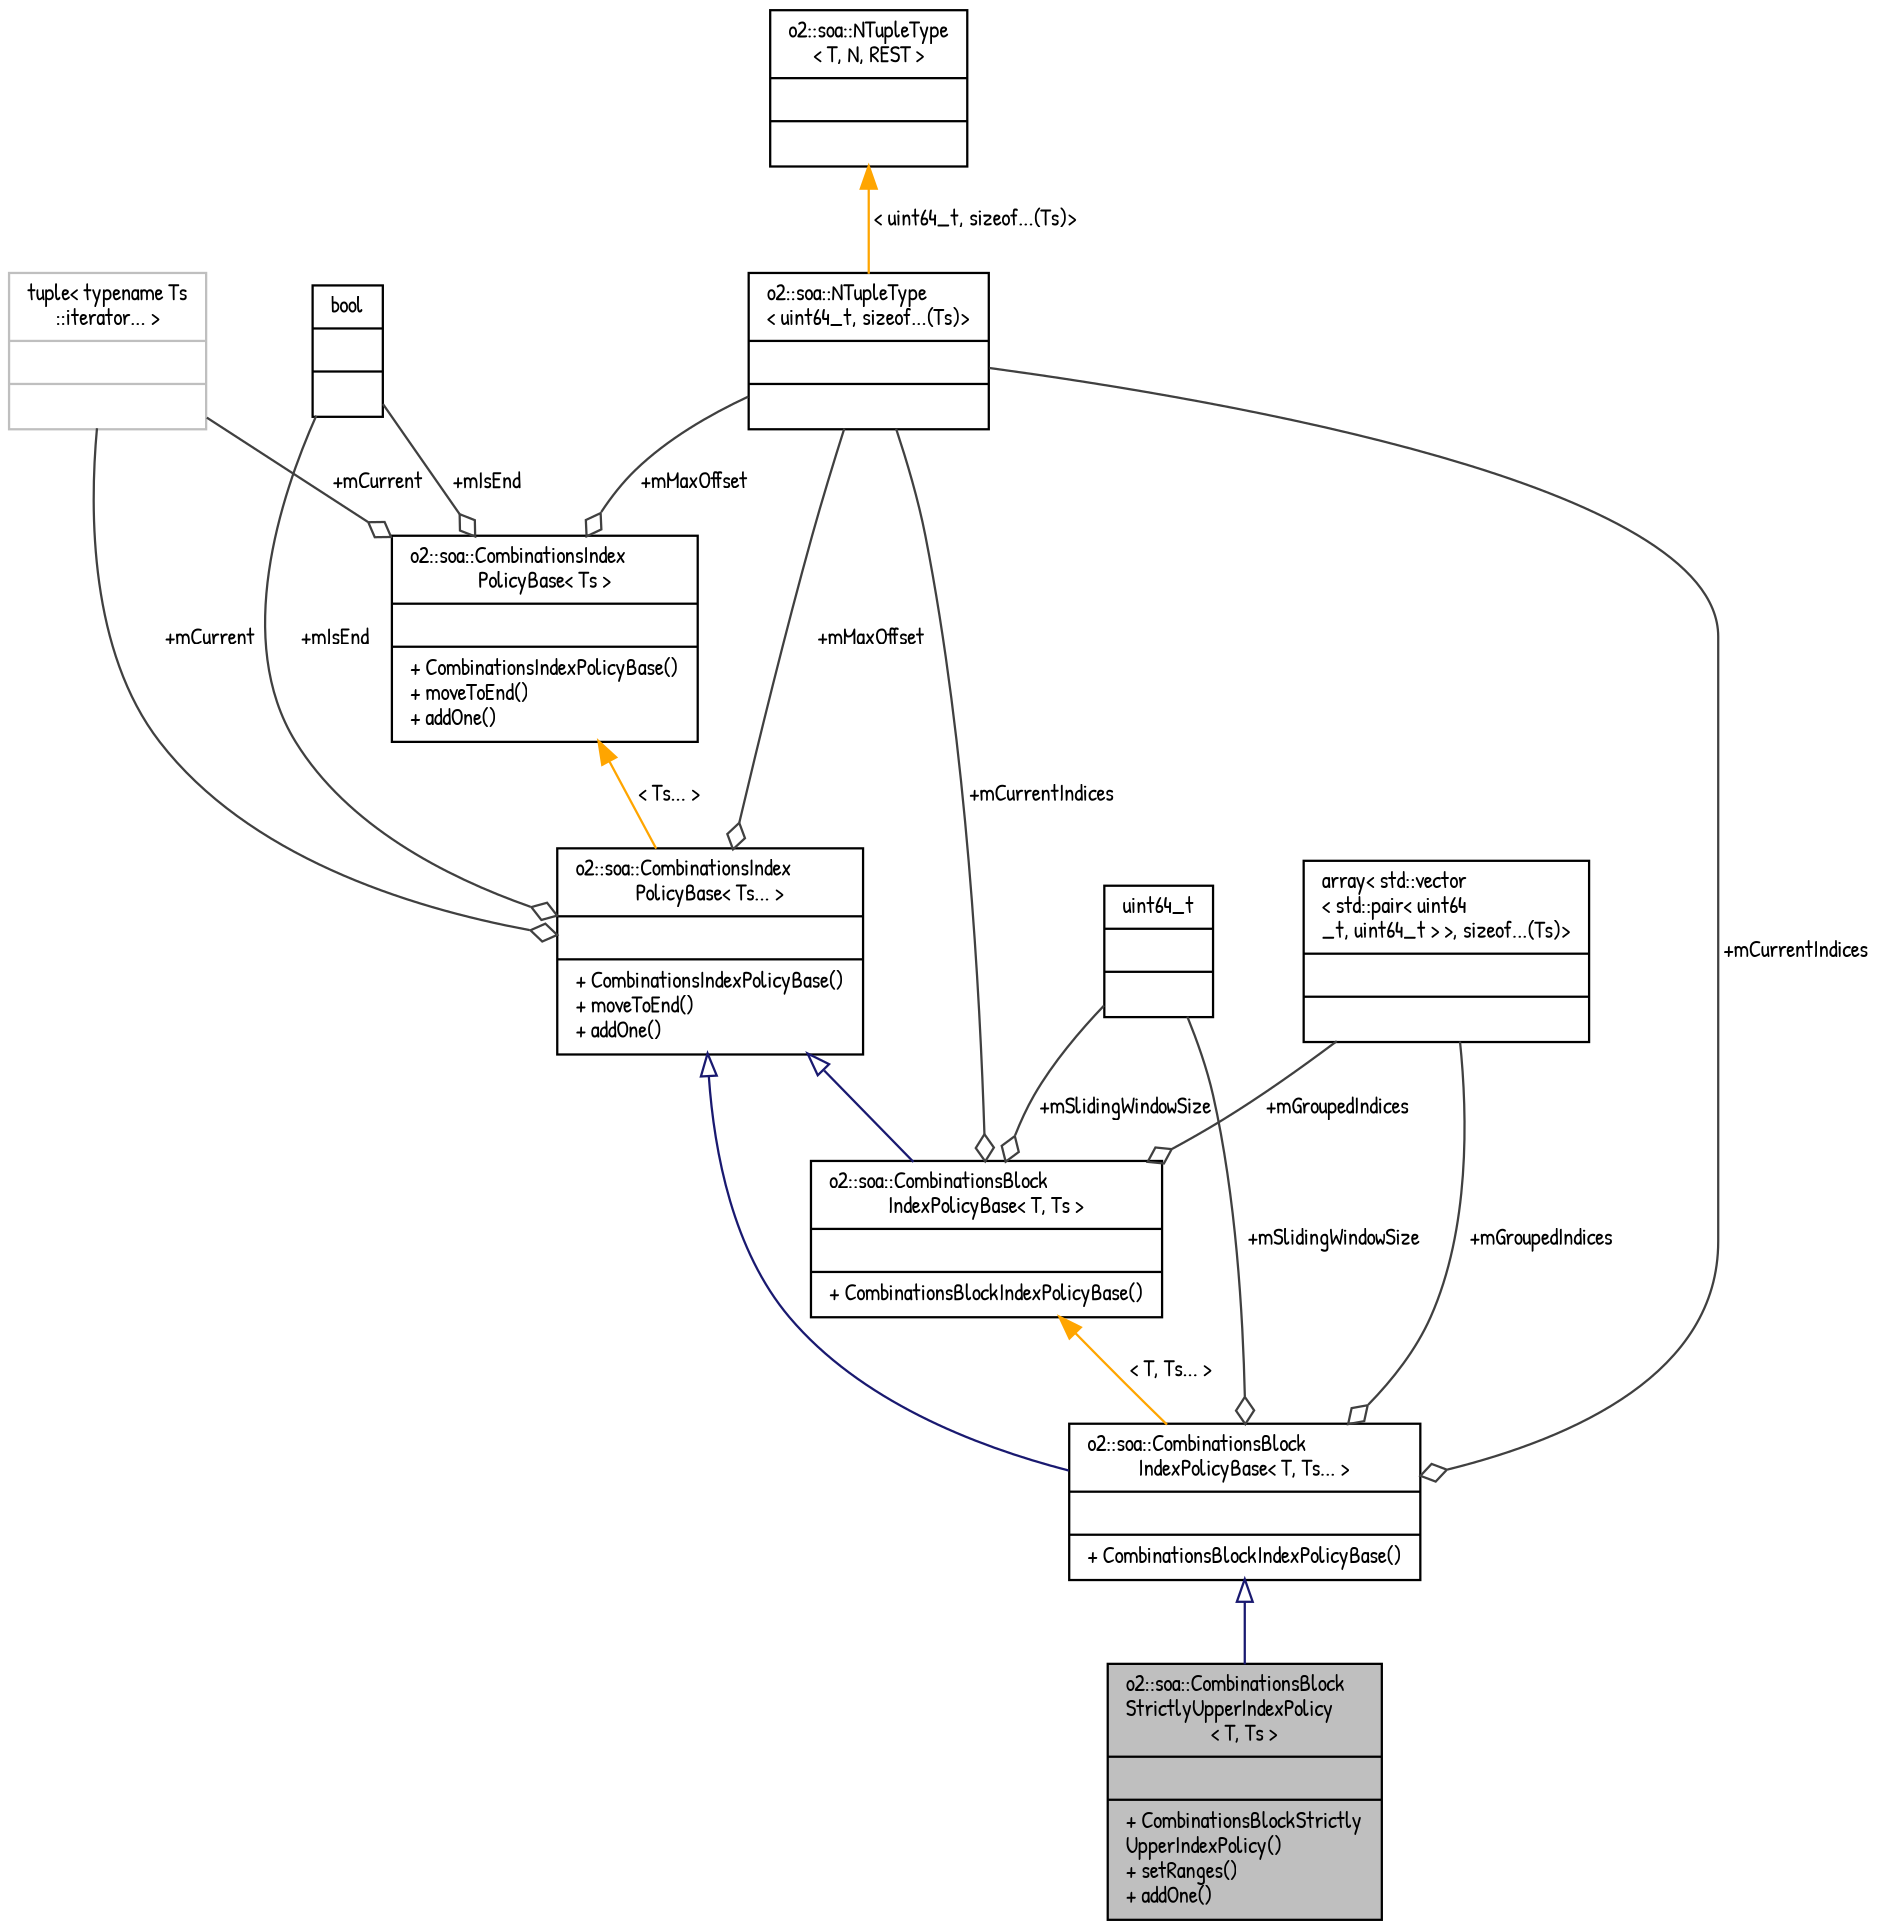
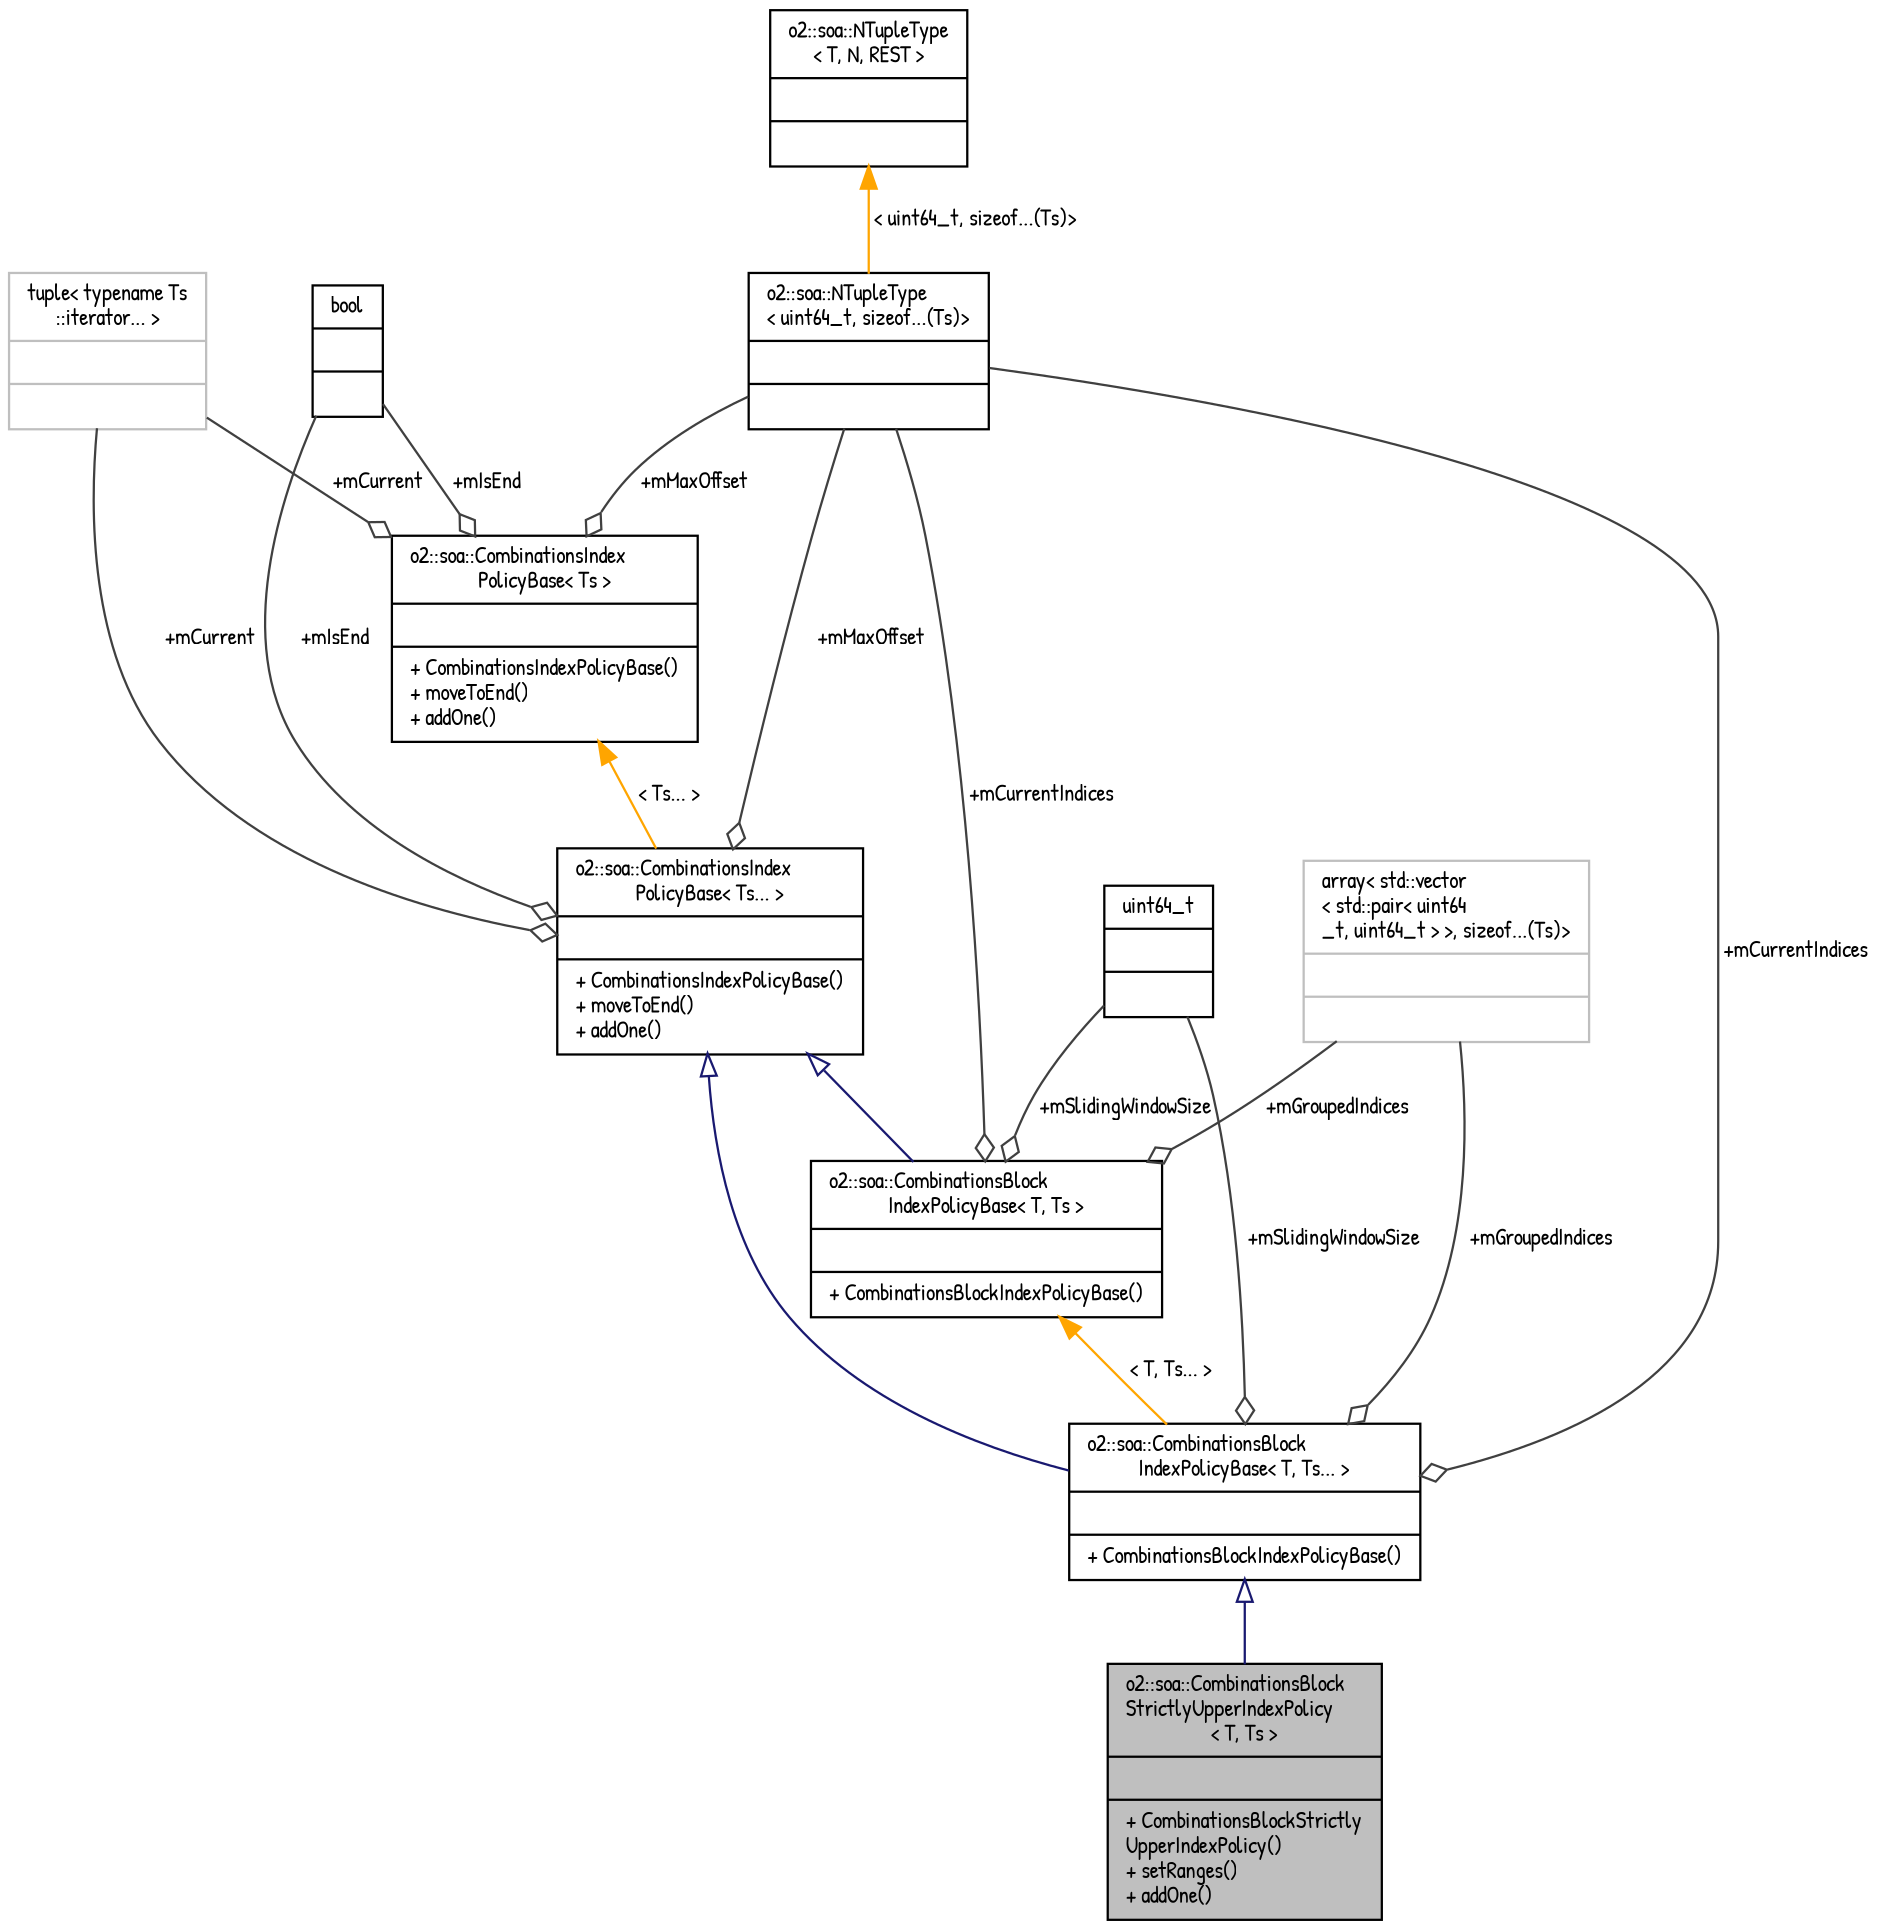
(1446, 951) -> (1446, 951)
